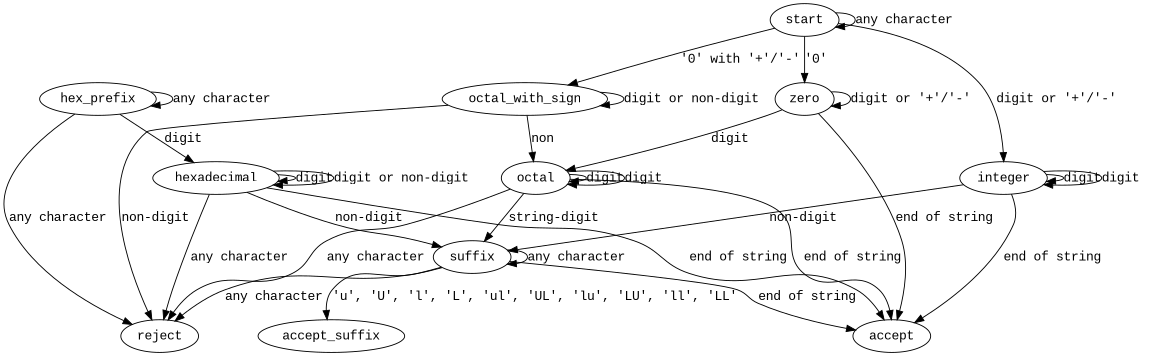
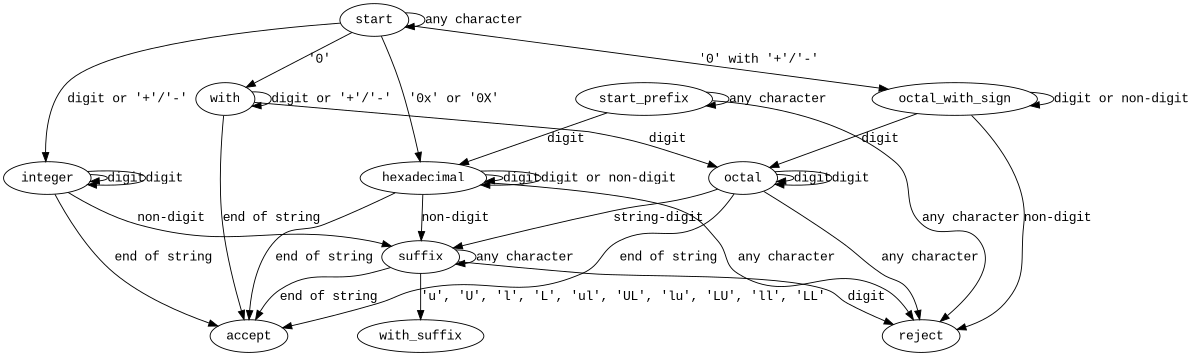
none -> (403, 93)
(98, 99) -> (644, 99)
(805, 99) -> (225, 99)
(543, 139) -> (880, 139)
(274, 297) -> (867, 297)
(331, 336) -> (421, 336)
